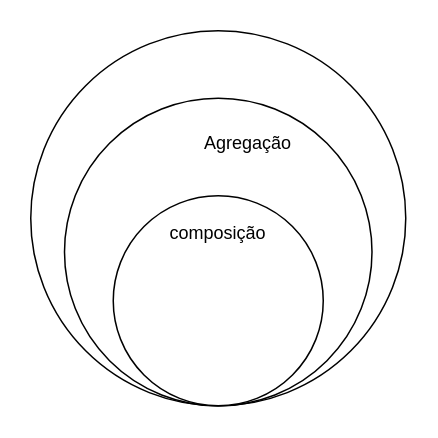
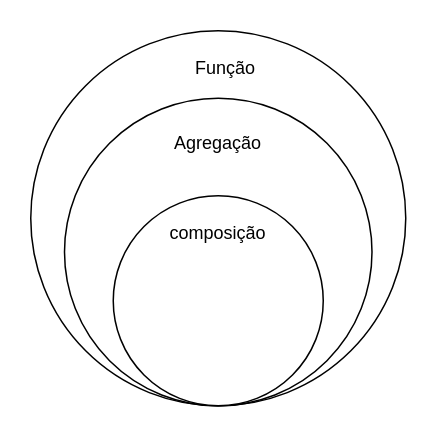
none -> (226, 68)
(248, 143) -> (218, 143)
